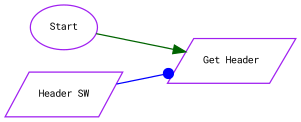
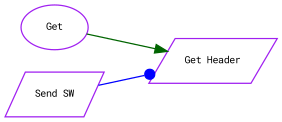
(64, 27) -> (55, 27)
(64, 94) -> (55, 94)
